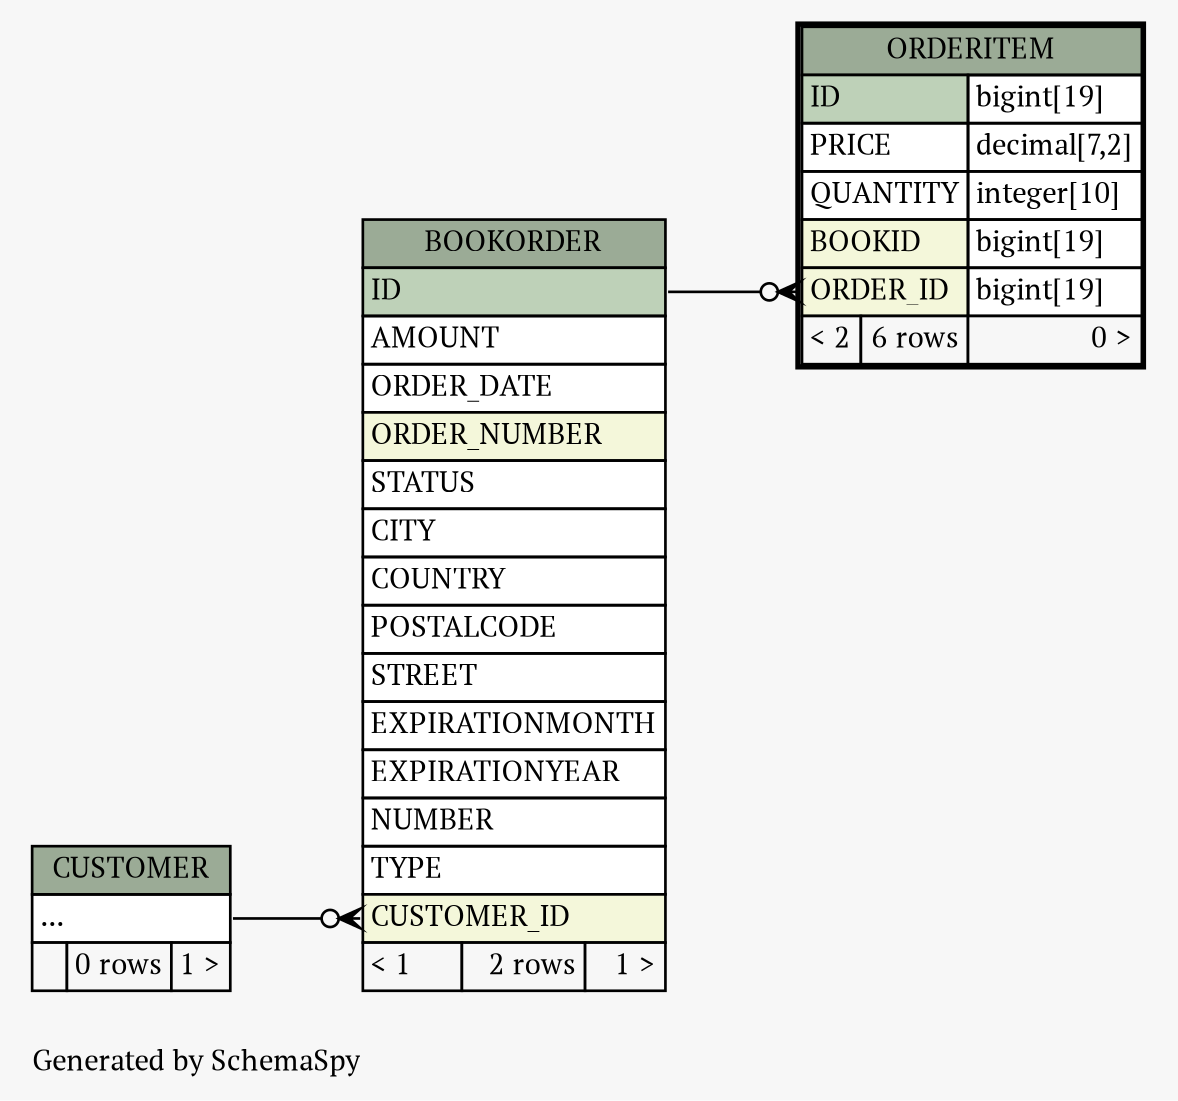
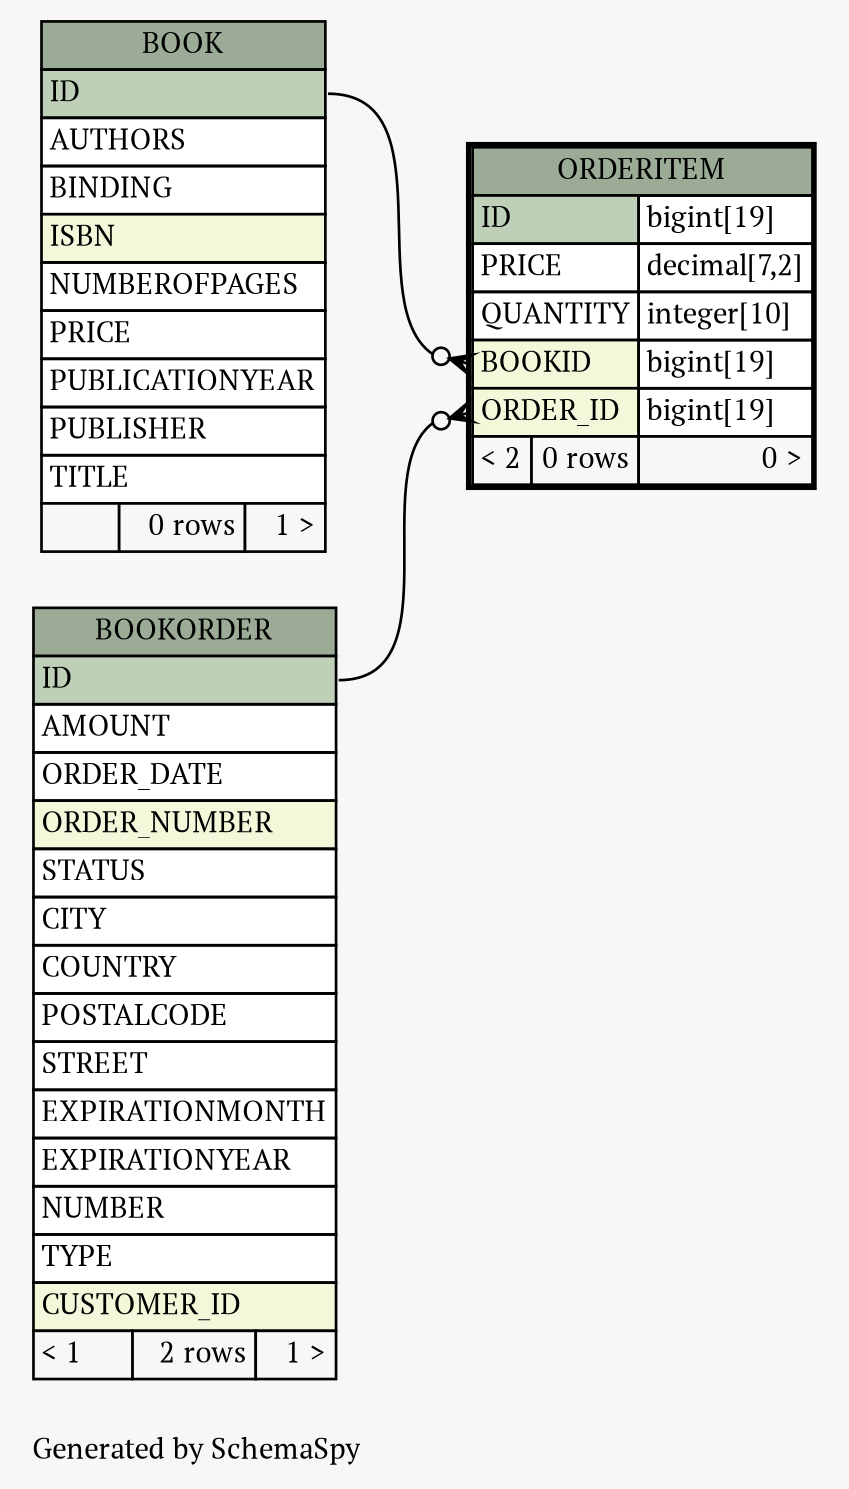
none -> (183, 287)
(916, 339) -> (586, 459)
(131, 918) -> none
